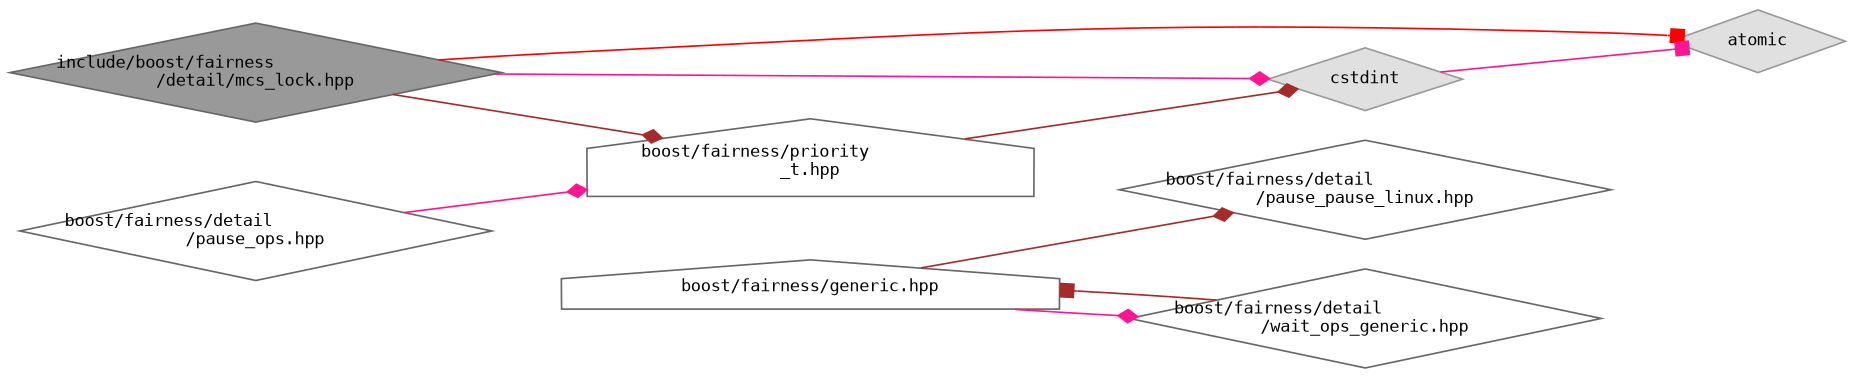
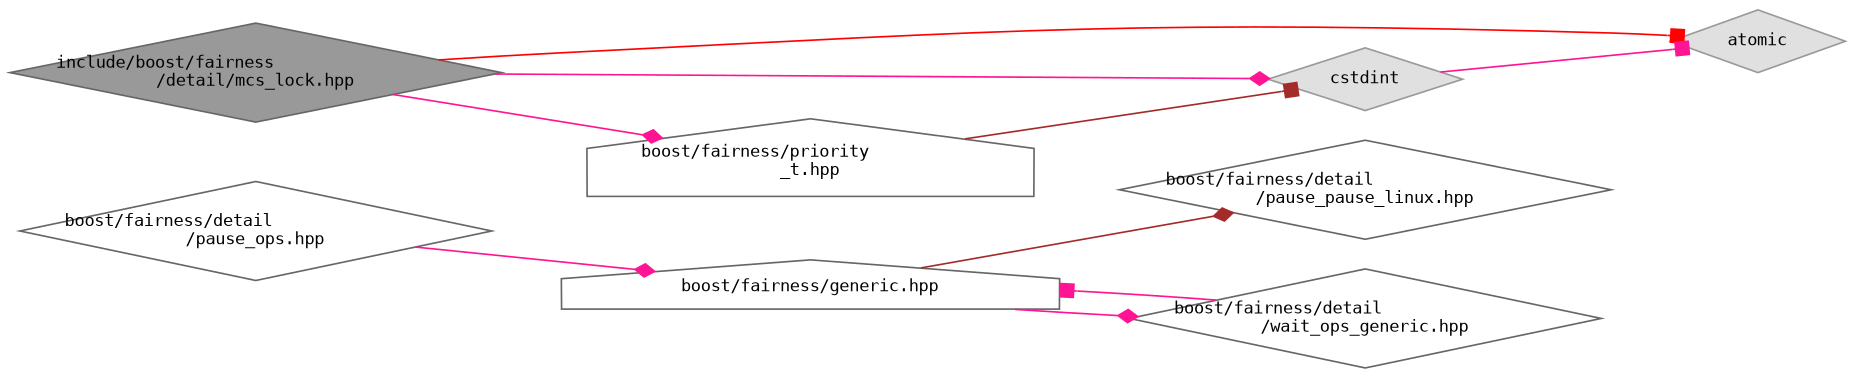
(518, 115) -> (518, 115)
(1123, 115) -> (1123, 115)
(486, 202) -> (525, 258)
(1147, 295) -> (1147, 295)
